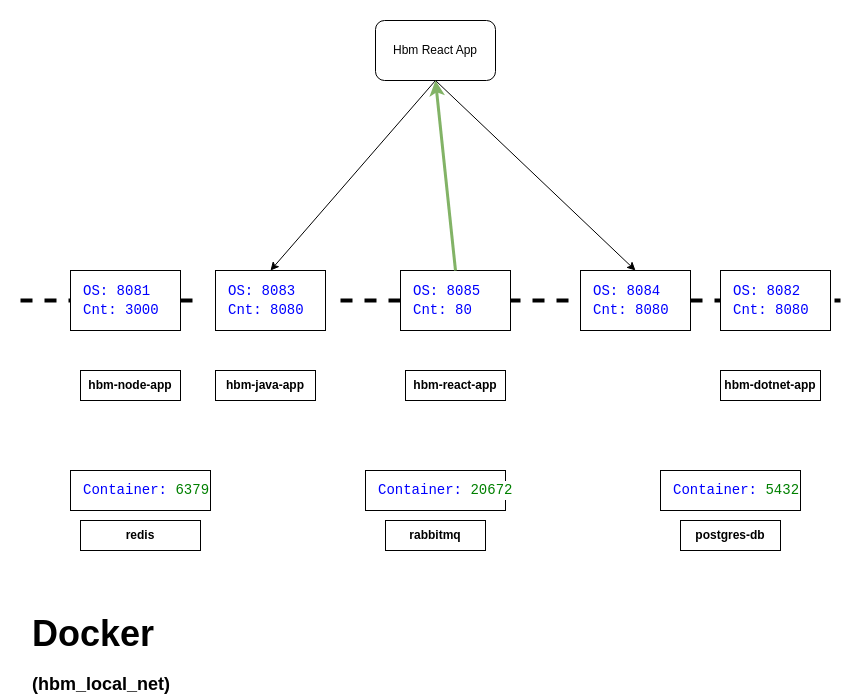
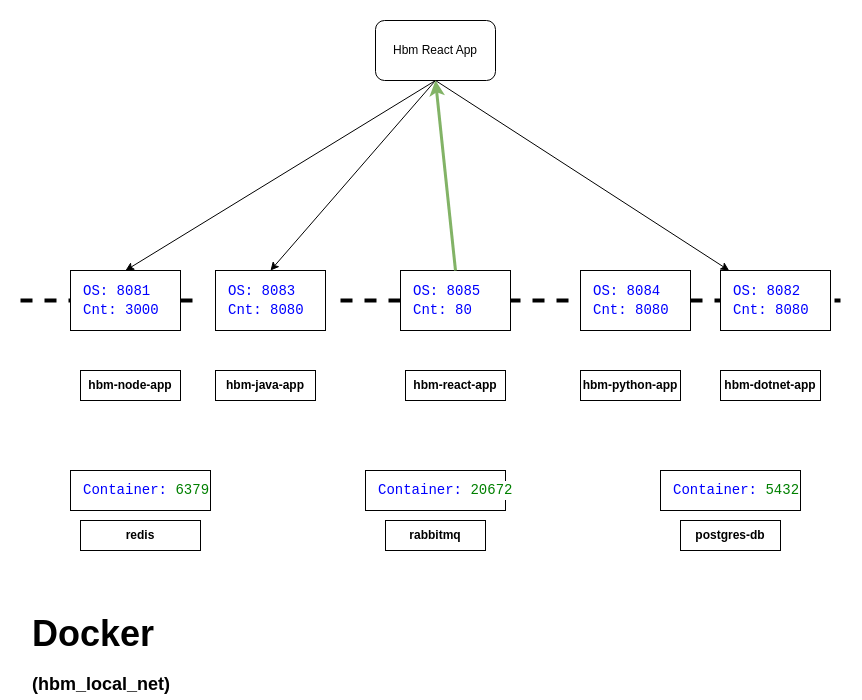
(533, 173) -> (579, 173)
none -> (279, 176)
none -> (631, 386)
